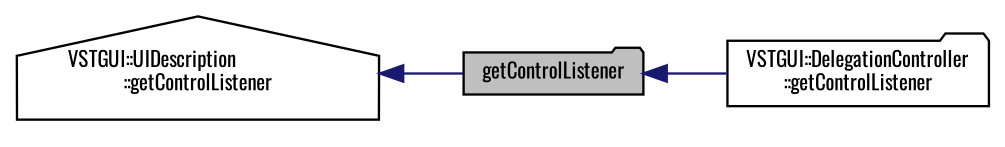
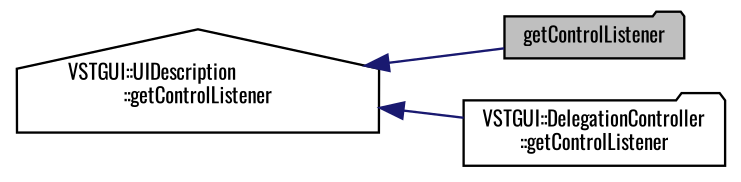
(697, 73) -> (434, 114)
